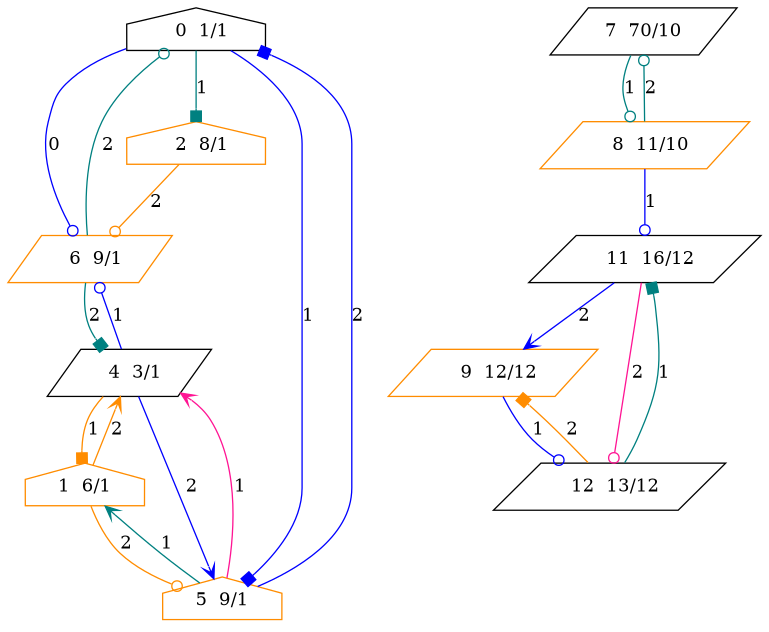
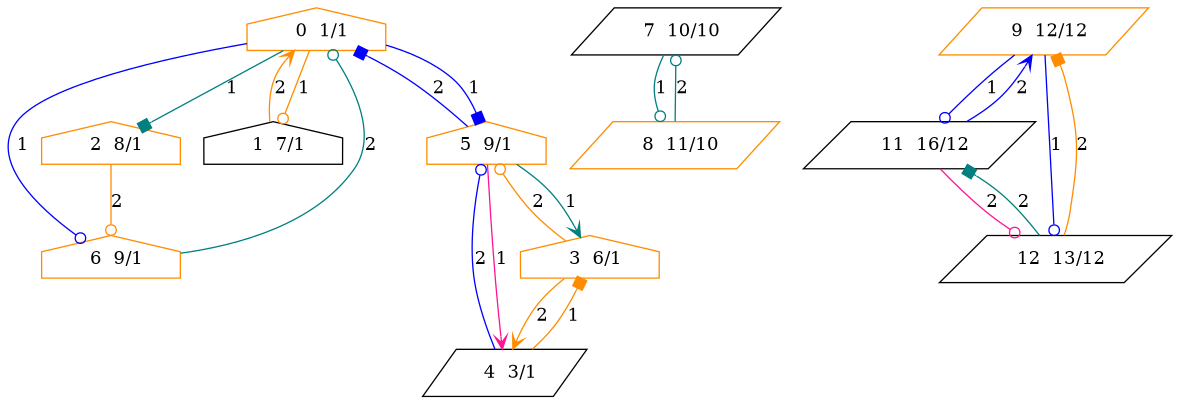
(196, 31) -> (316, 31)
(644, 31) -> (676, 31)
(55, 145) -> (23, 145)
none -> (273, 145)
(645, 197) -> (981, 83)
(90, 259) -> (111, 259)
(85, 312) -> none
(112, 321) -> none
(664, 373) -> (1024, 202)
(174, 481) -> (473, 263)
(85, 487) -> (590, 259)
